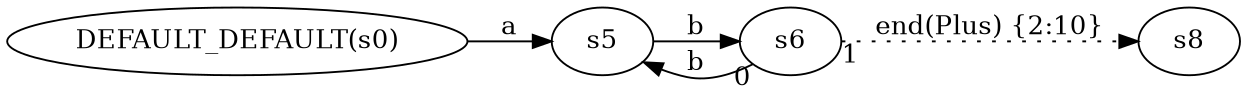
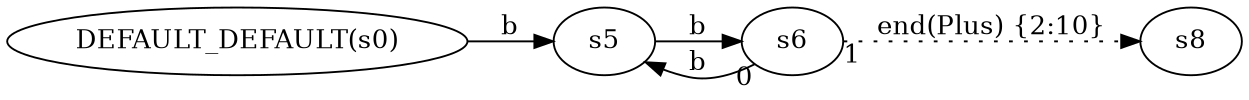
(509, 27) -> (510, 27)
